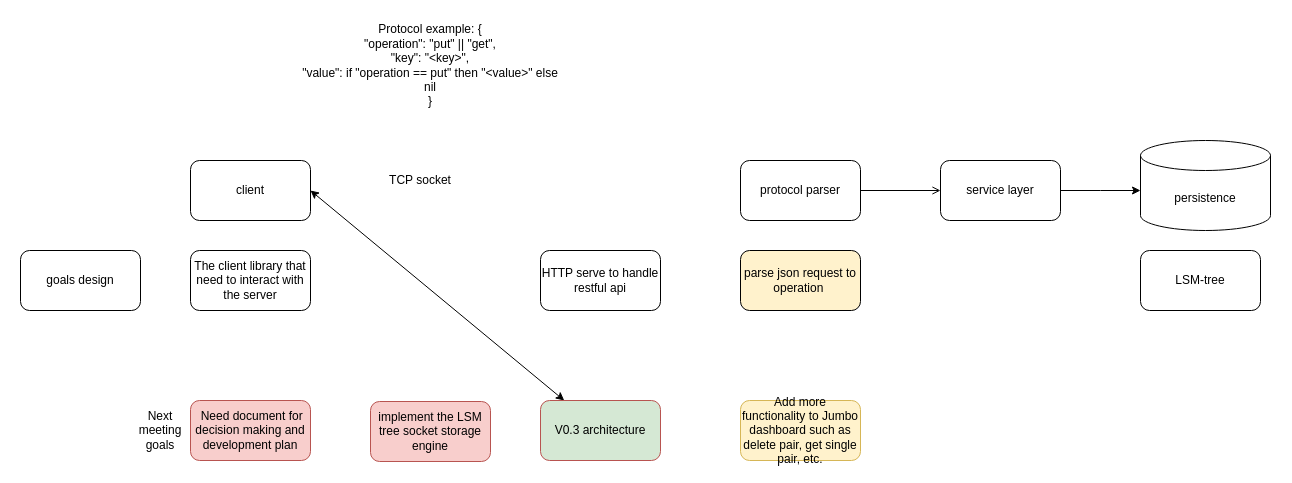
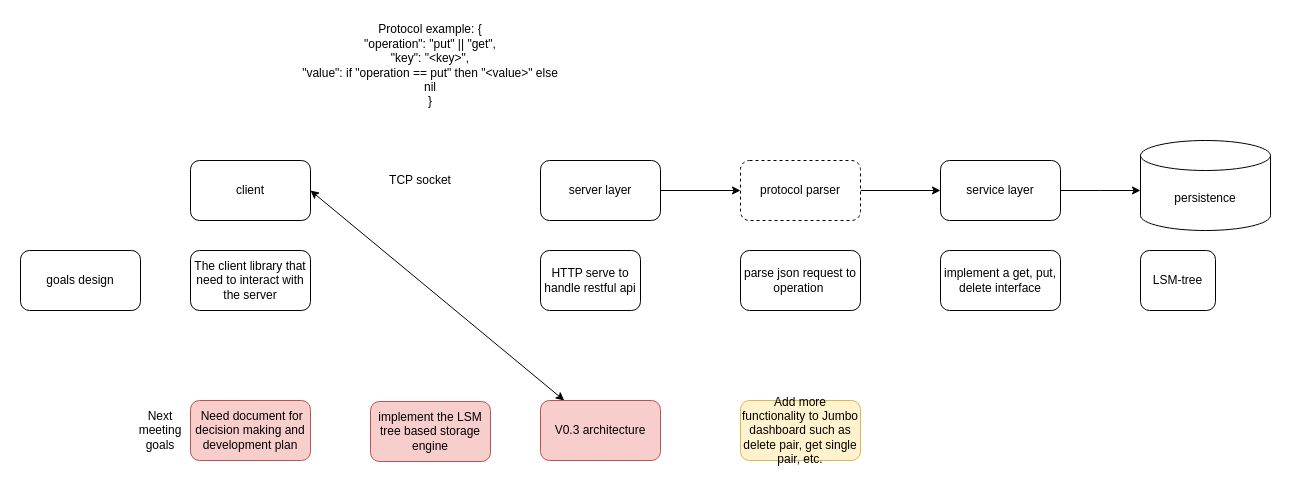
none -> (601, 191)
none -> (697, 191)
(801, 191) -> (801, 191)
(934, 191) -> (932, 191)
(601, 281) -> (591, 281)
(801, 281) -> (801, 281)
none -> (1001, 281)
(1201, 281) -> (1178, 281)
(601, 431) -> (601, 431)
(431, 432) -> (431, 432)
